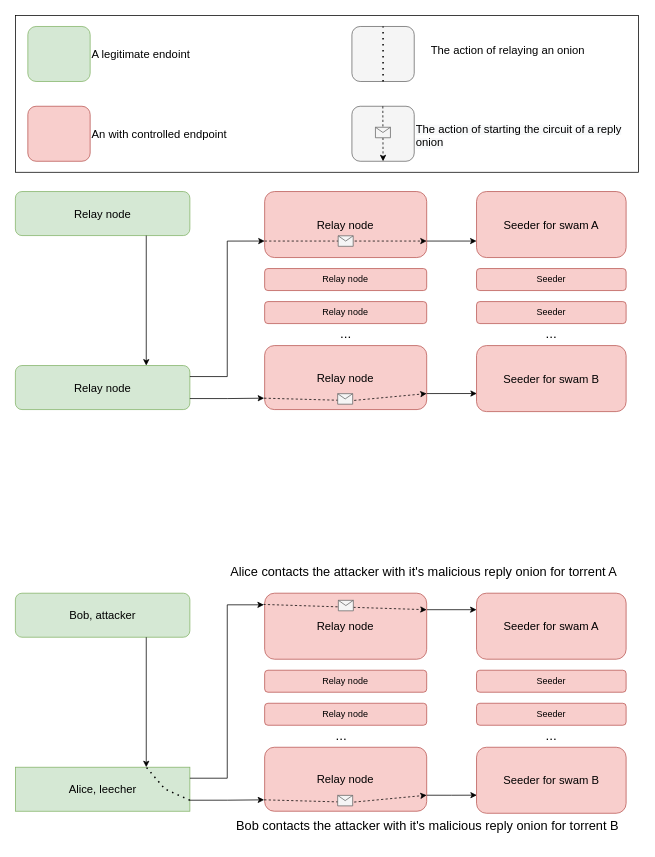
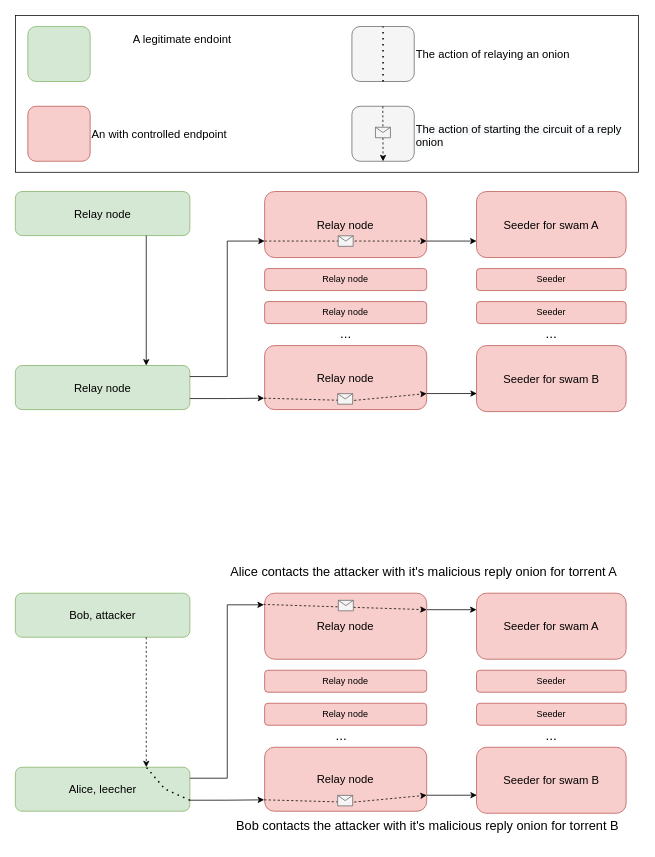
(512, 50) -> (497, 54)
(146, 54) -> (188, 39)
(146, 699) -> (146, 699)
(103, 789) -> (103, 789)
